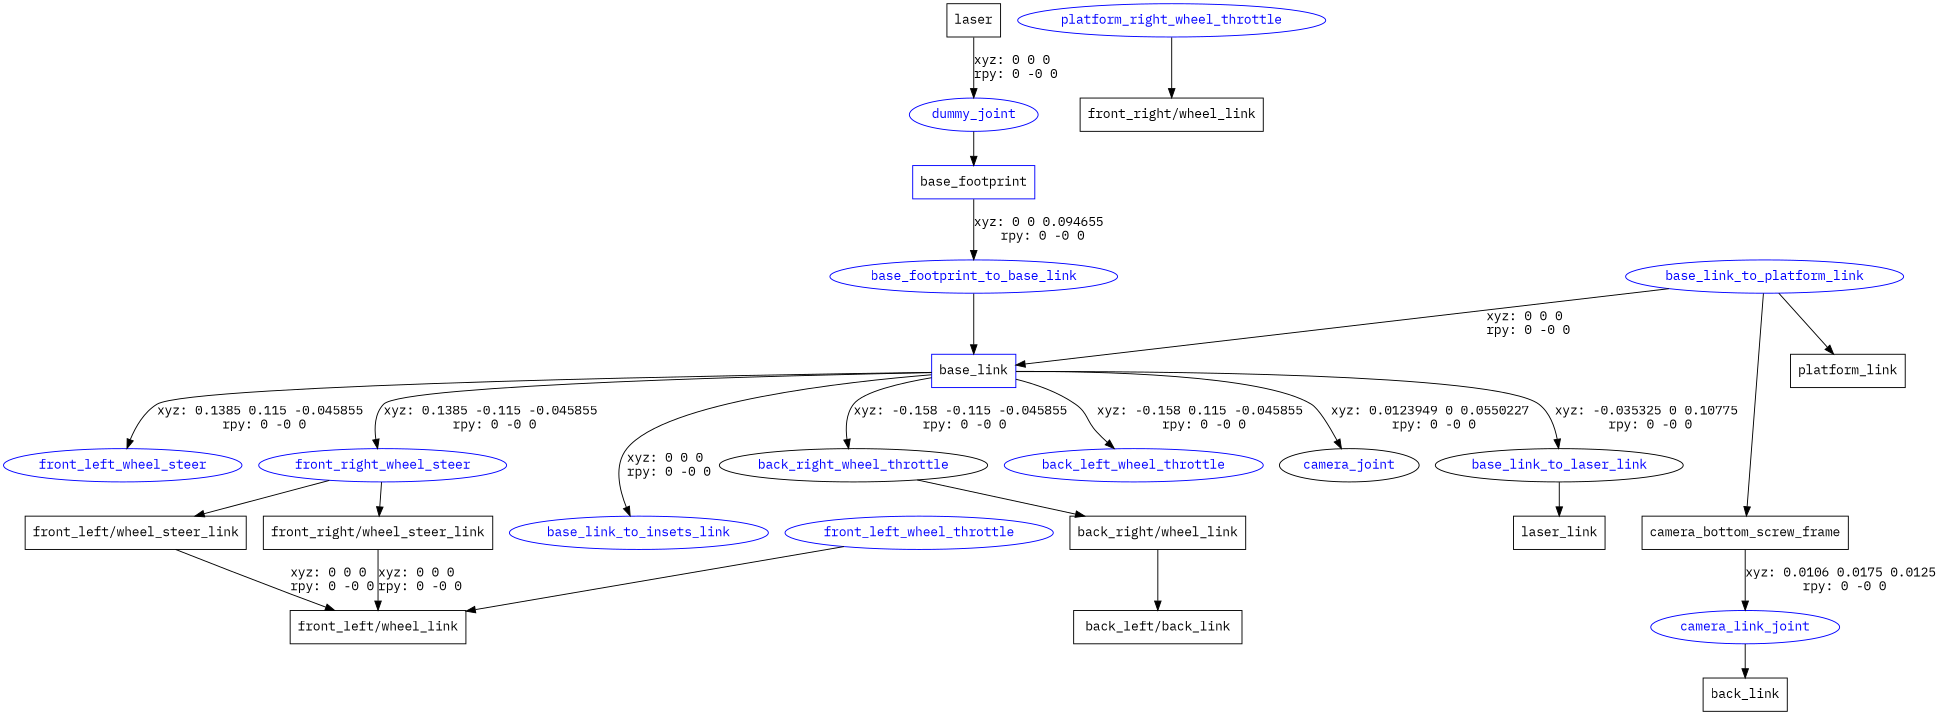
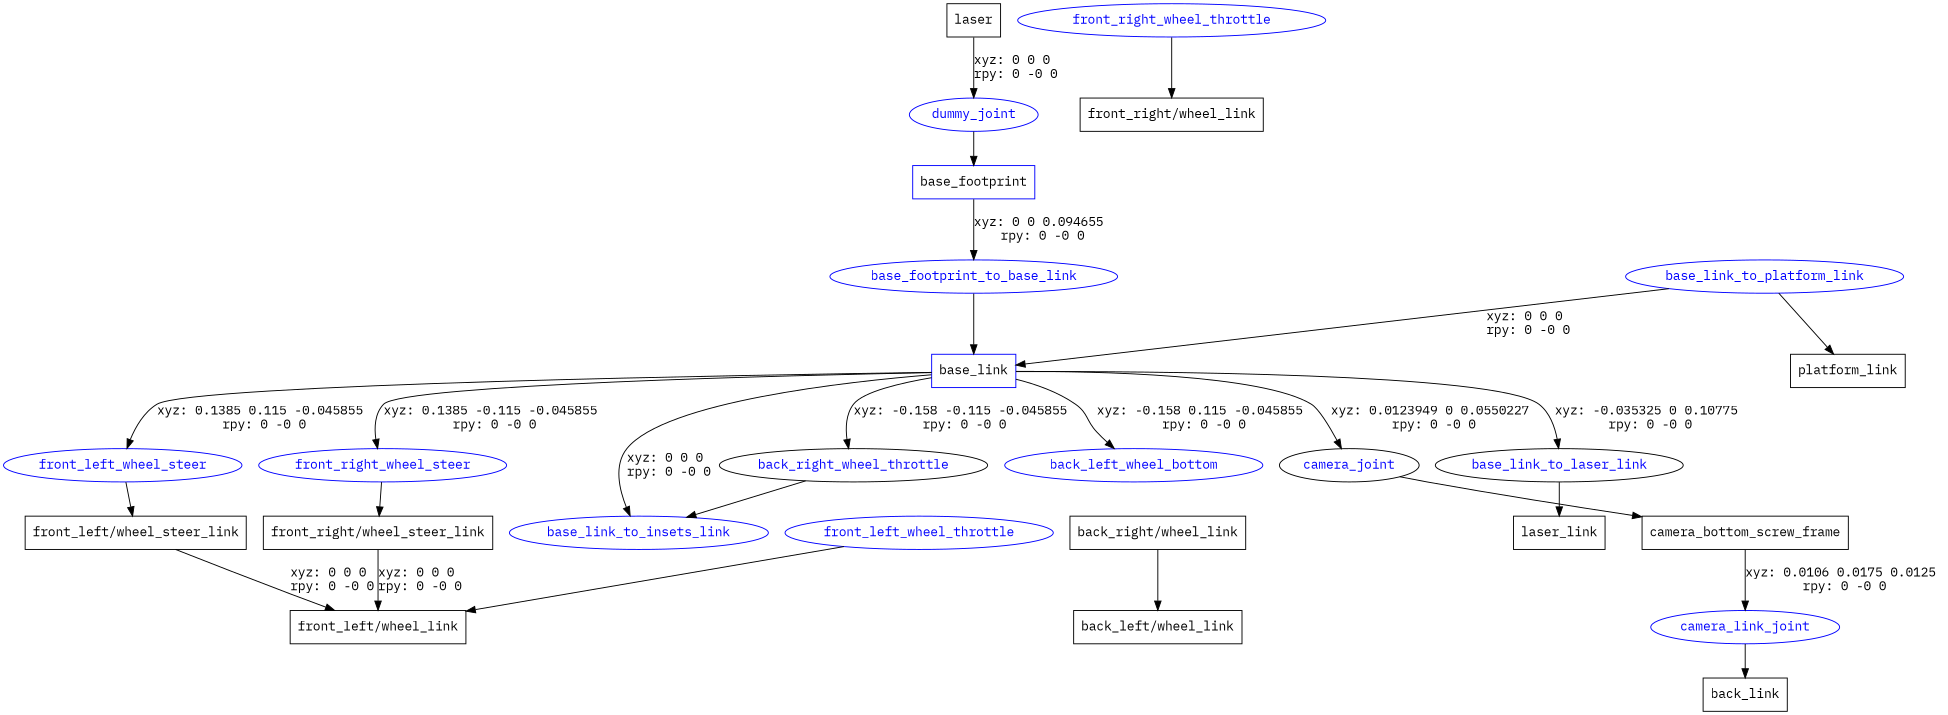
(1172, 20) -> (1172, 20)
(1755, 400) -> (1516, 497)
(1134, 465) -> (1134, 465)
(267, 497) -> (128, 494)
(996, 497) -> (751, 498)
(1158, 627) -> (1158, 627)
